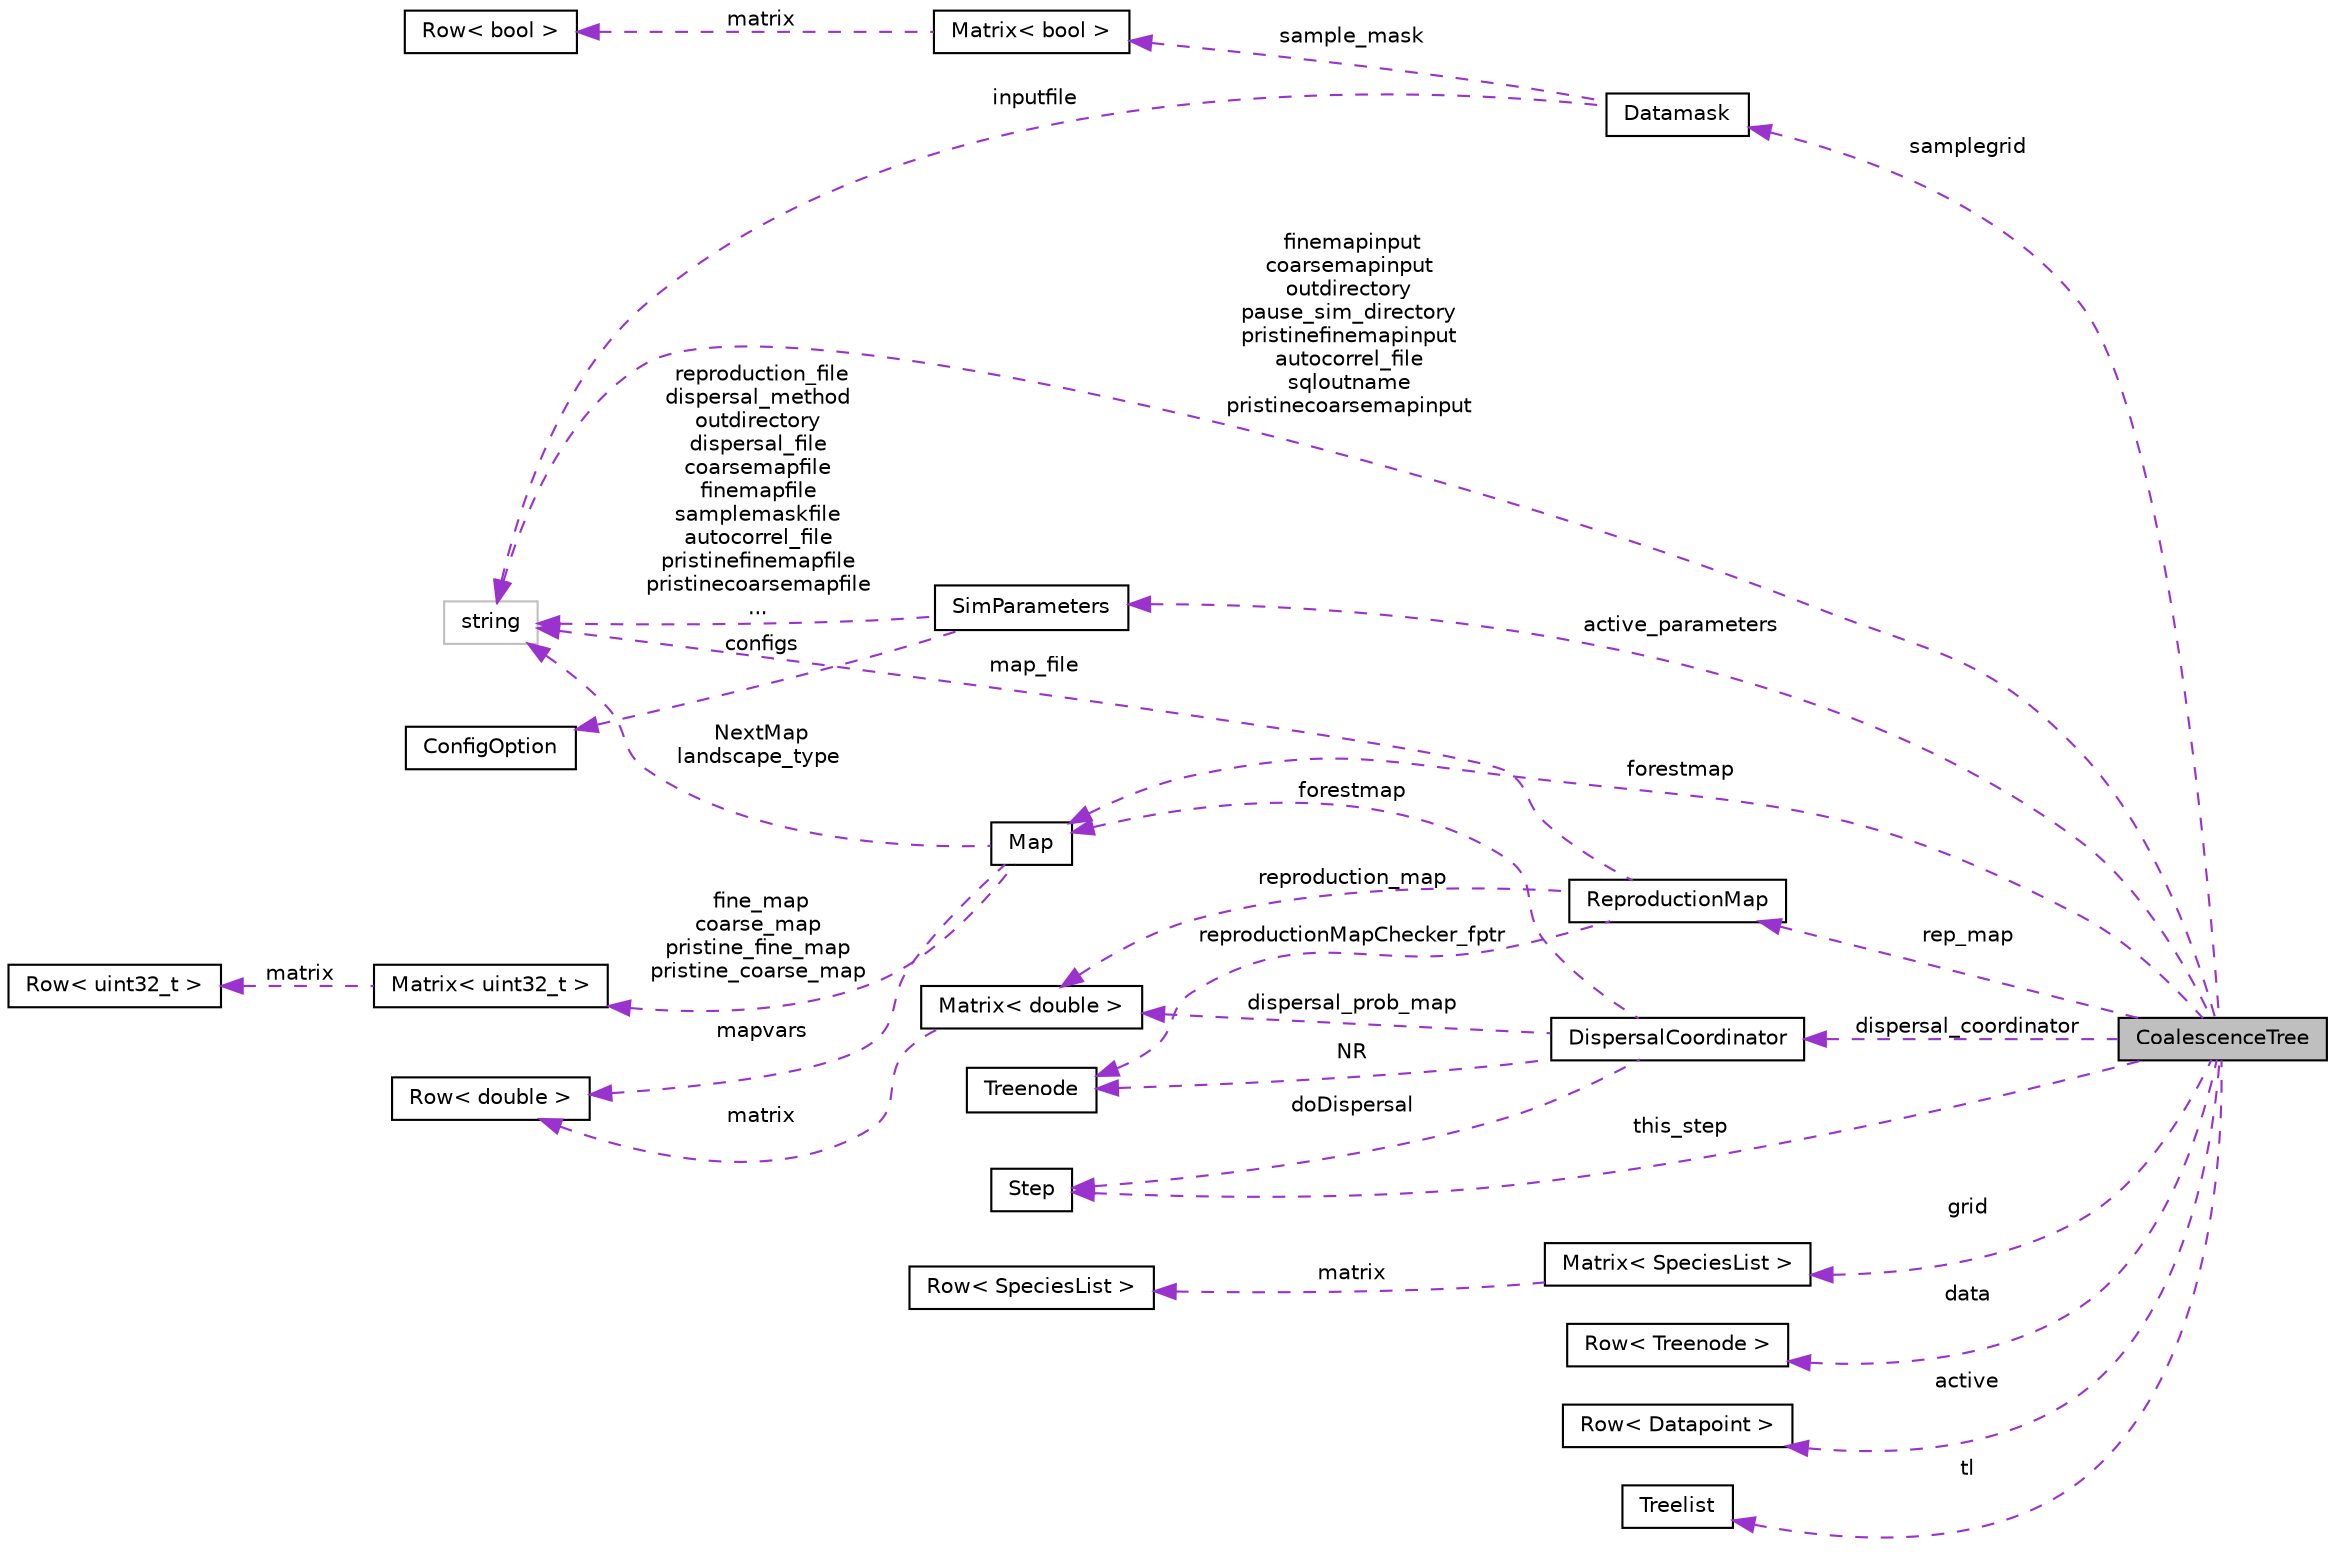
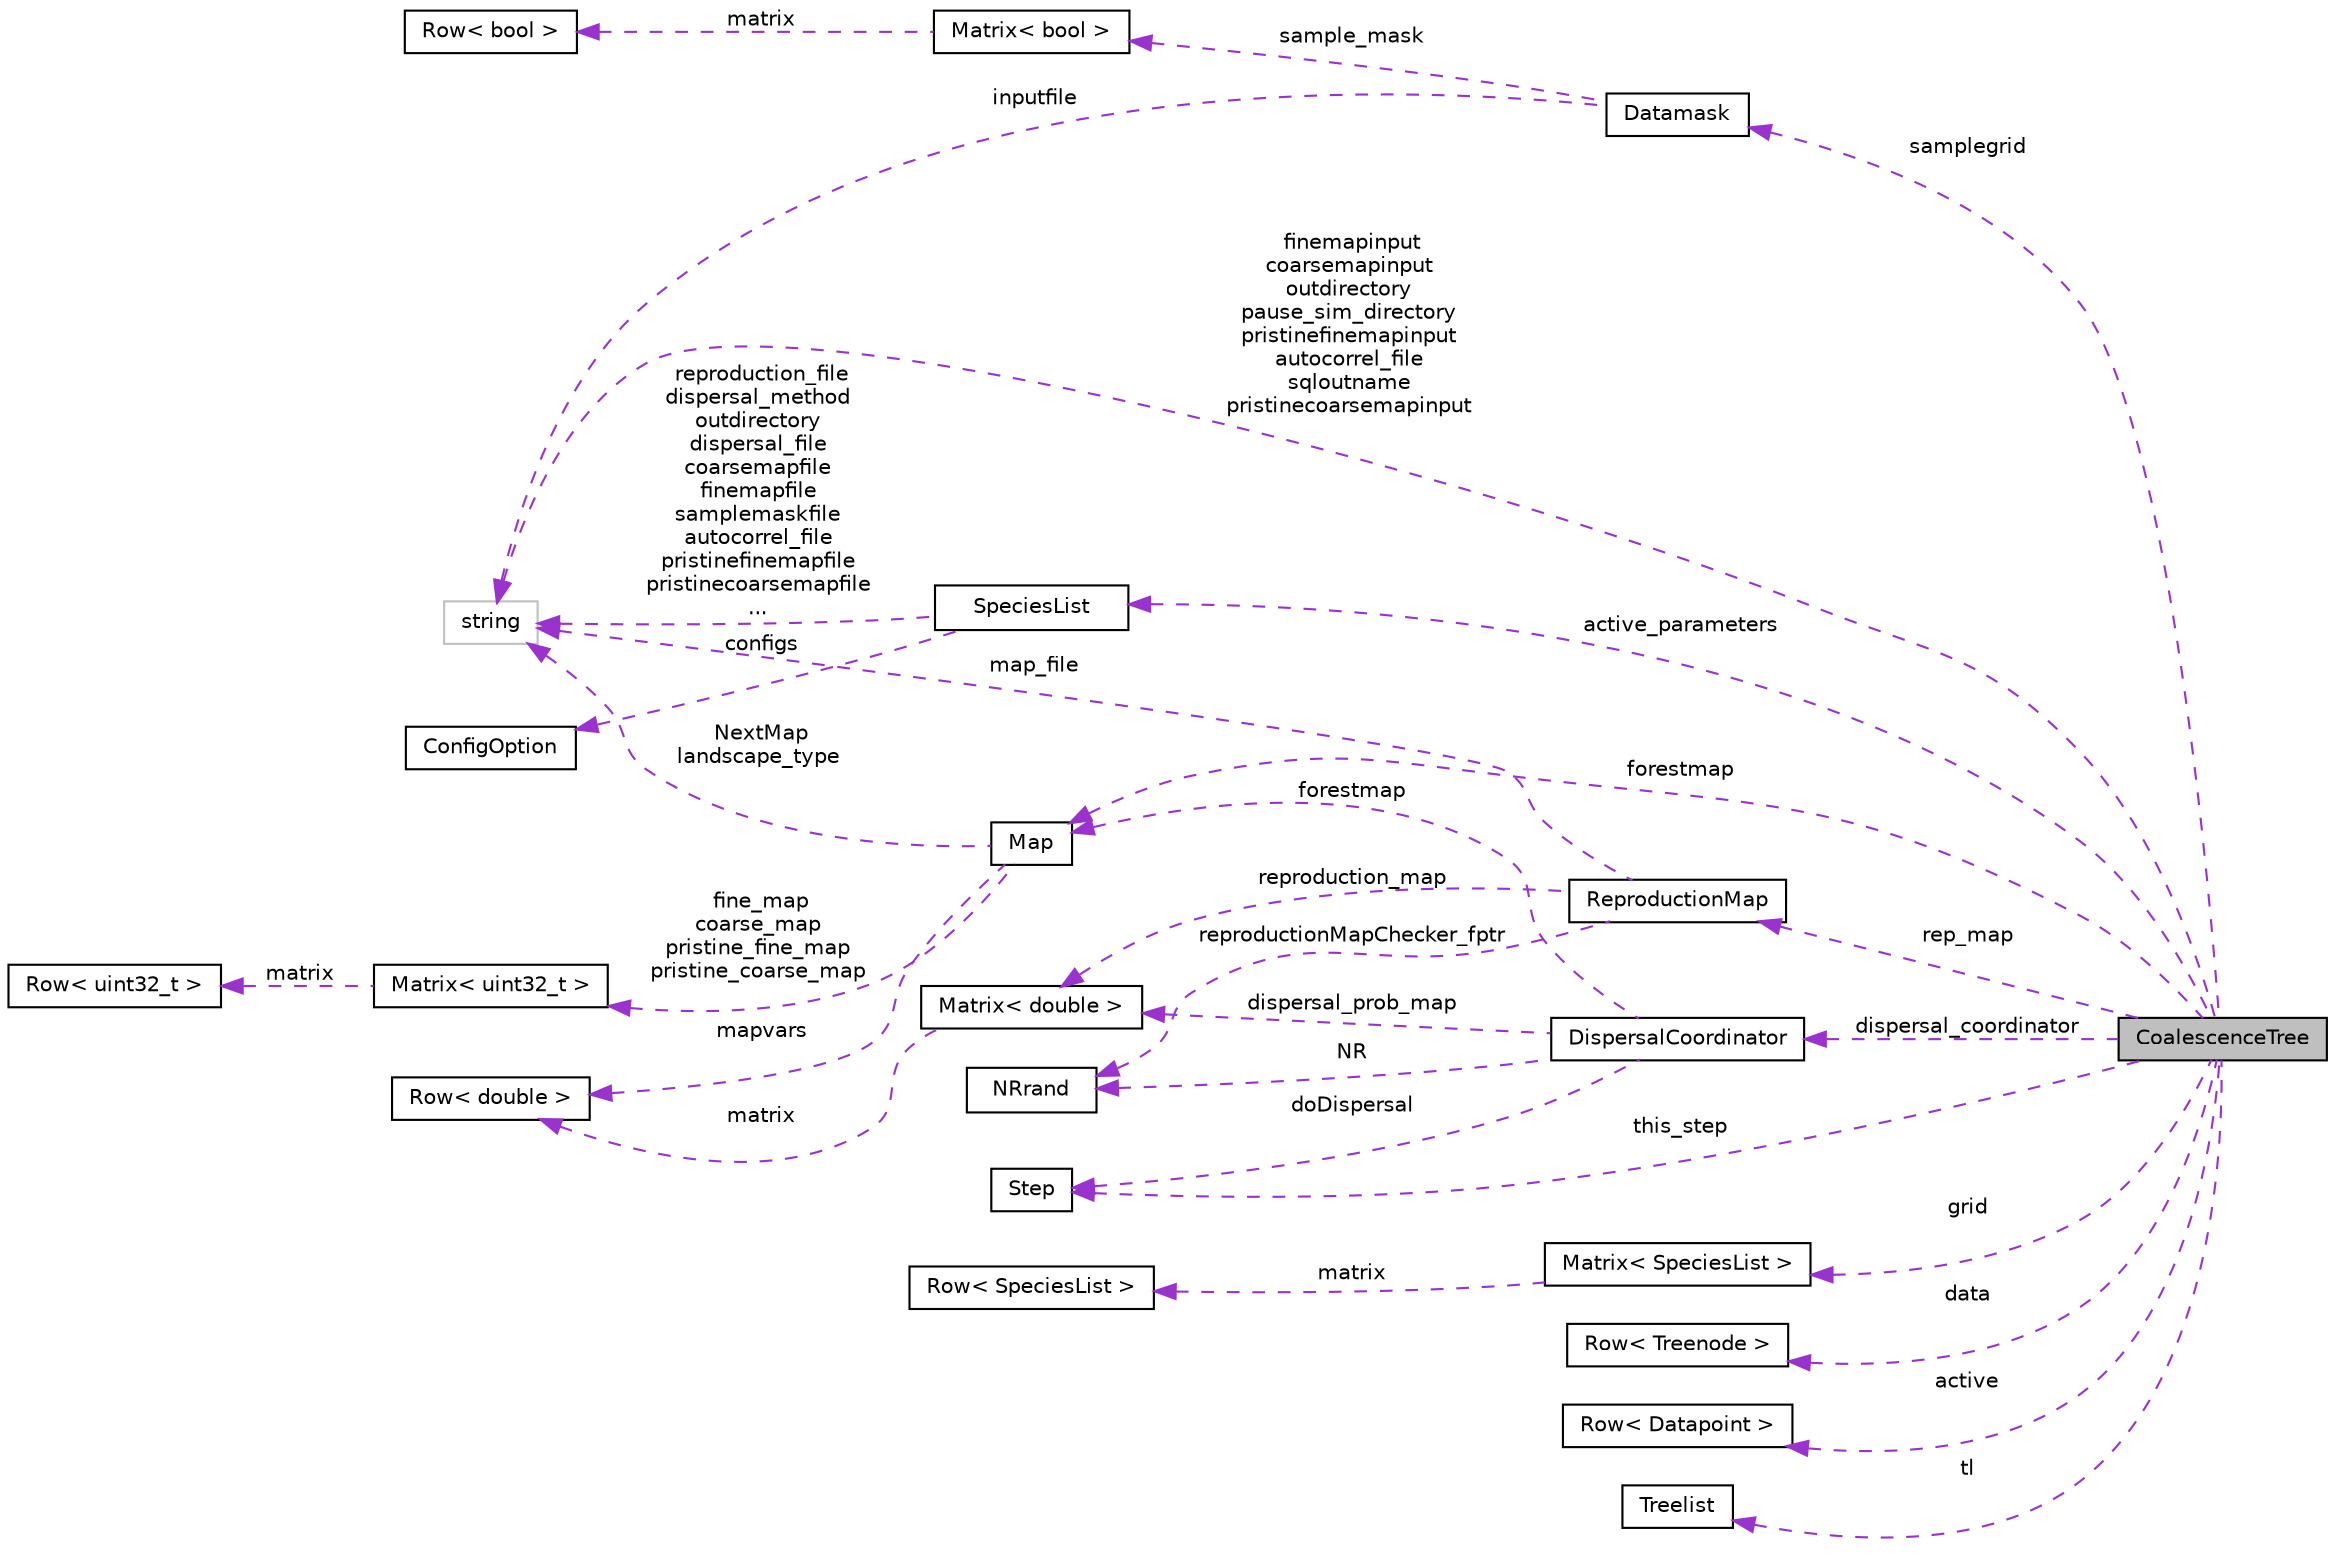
(1032, 608) -> (1032, 608)
(1032, 1090) -> (1032, 1090)
